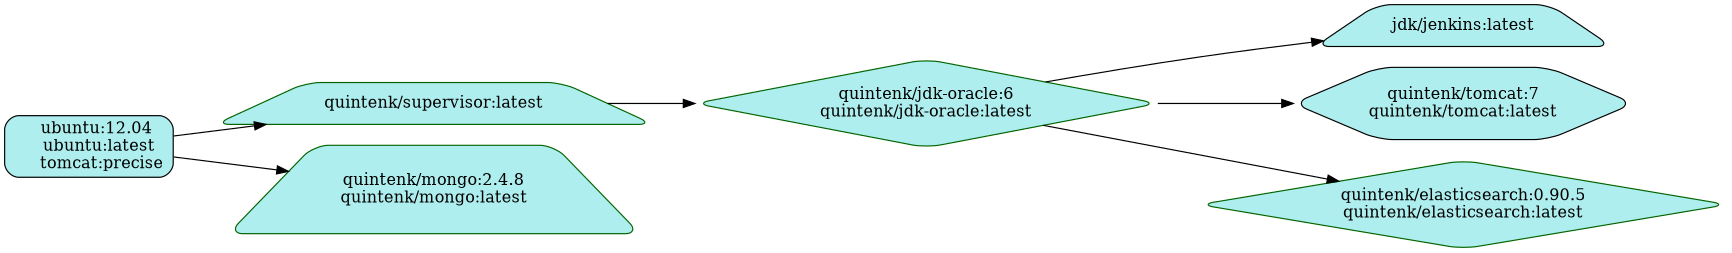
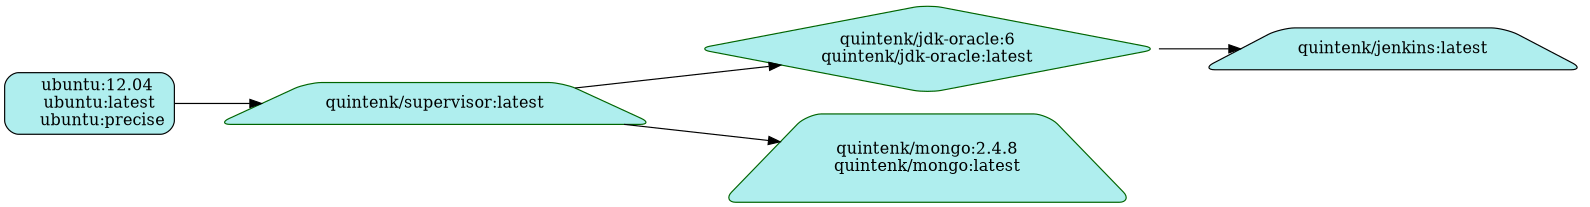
(1463, 26) -> (1393, 49)
(1463, 103) -> none
(89, 163) -> (90, 120)
(225, 163) -> (696, 132)
(1463, 205) -> none
